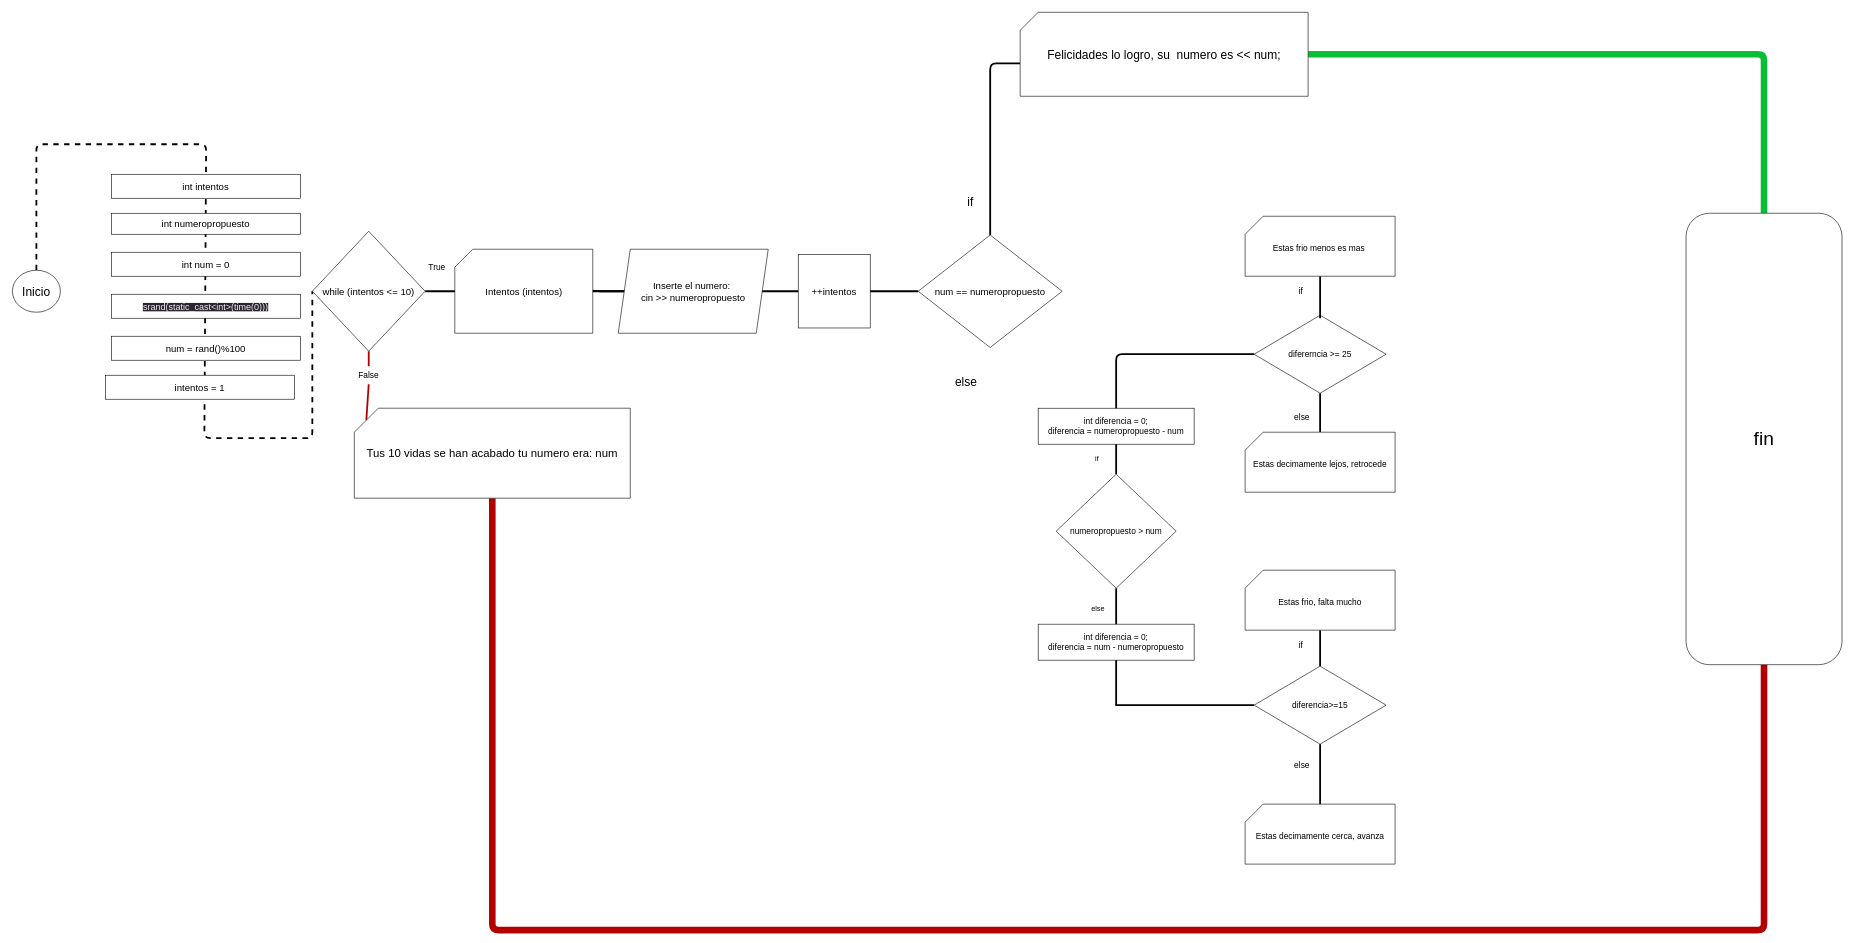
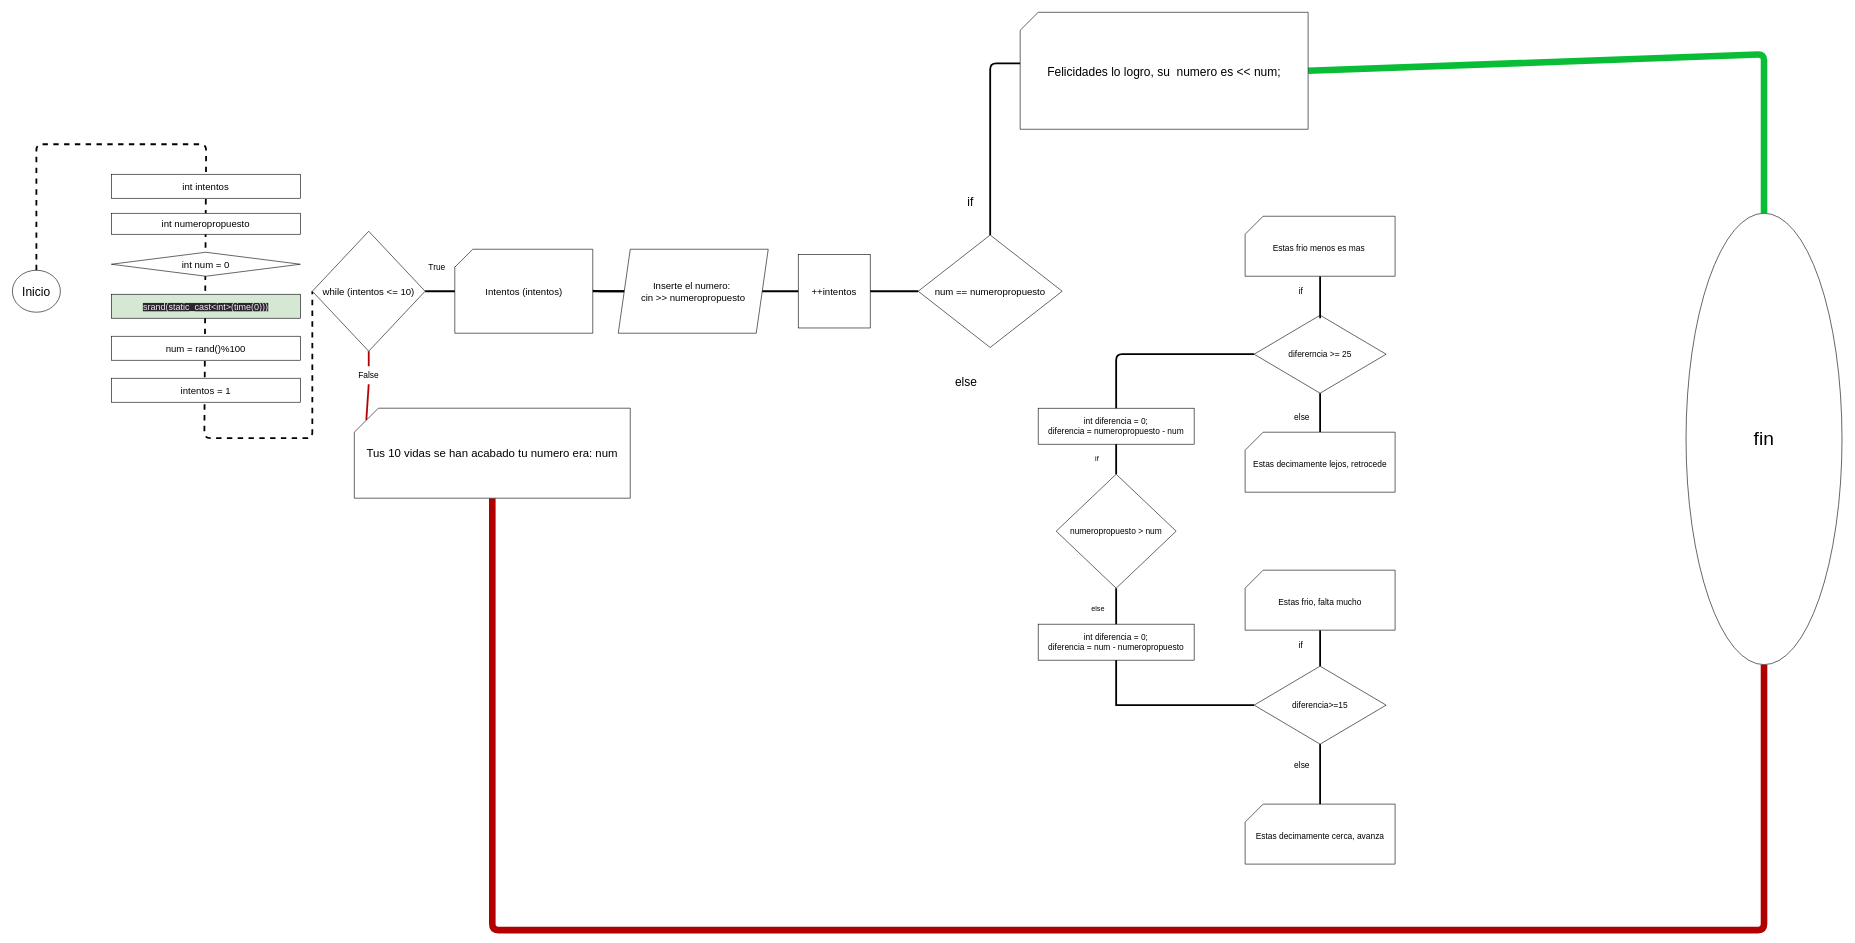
(1164, 54) -> (1164, 71)
(206, 264) -> (206, 264)
(206, 306) -> (206, 306)
(200, 387) -> (206, 390)
(1764, 439) -> (1764, 439)
